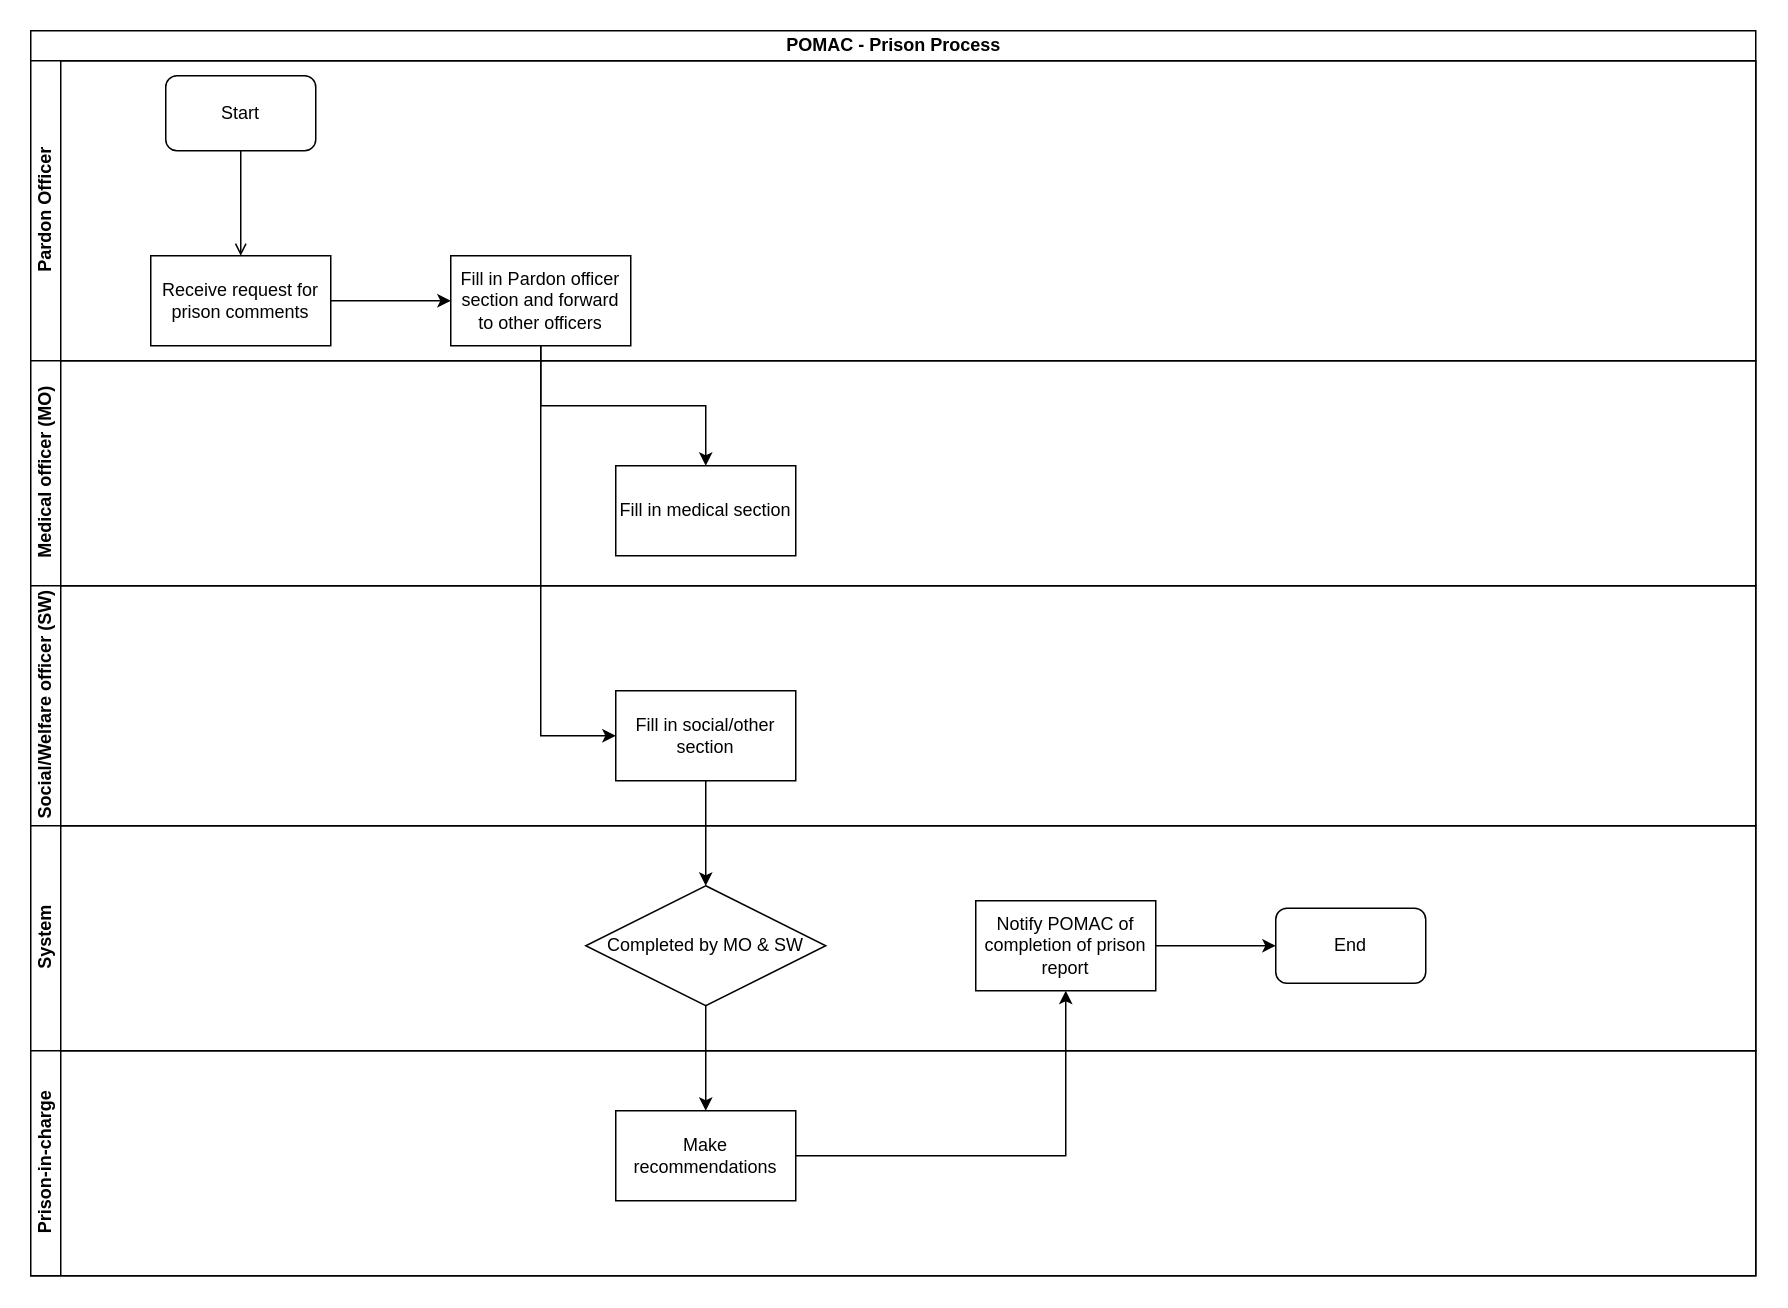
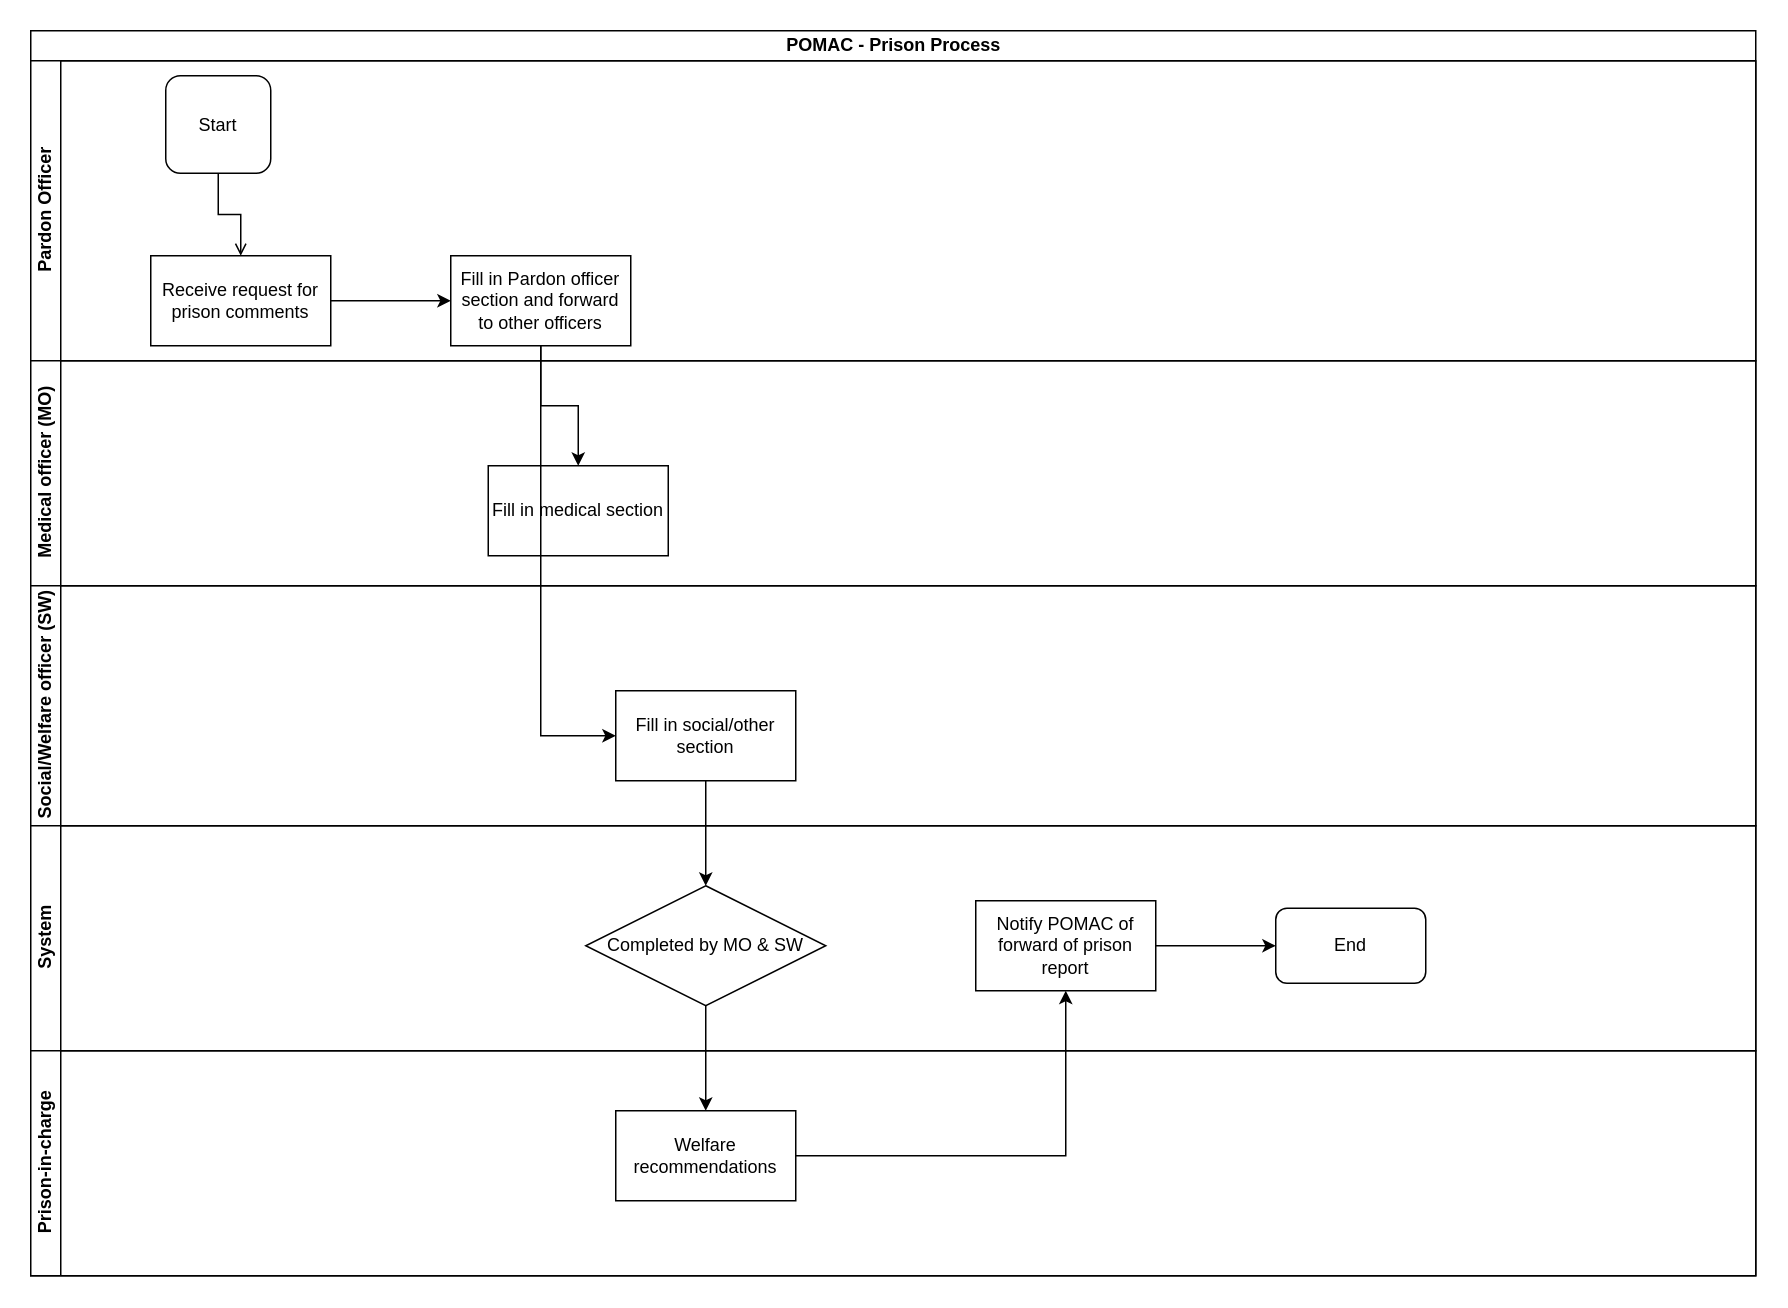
(241, 113) -> (218, 125)
(706, 511) -> (578, 511)
(1066, 946) -> (1066, 946)
(706, 1156) -> (706, 1156)
